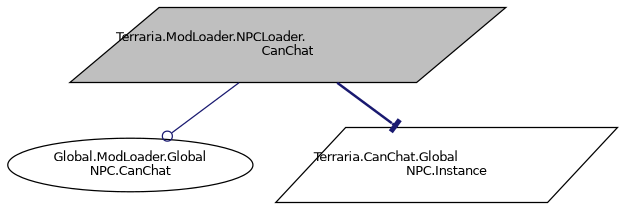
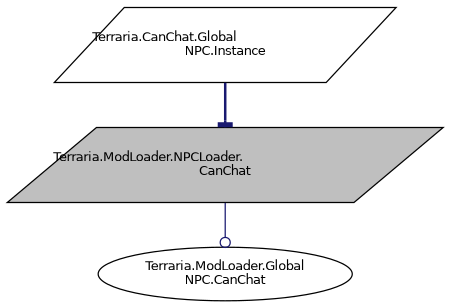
(365, 103) -> (225, 102)
(130, 165) -> (225, 274)
